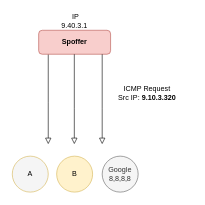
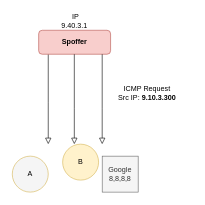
(147, 93) -> (147, 93)
(75, 174) -> (81, 162)
(120, 174) -> (120, 174)
